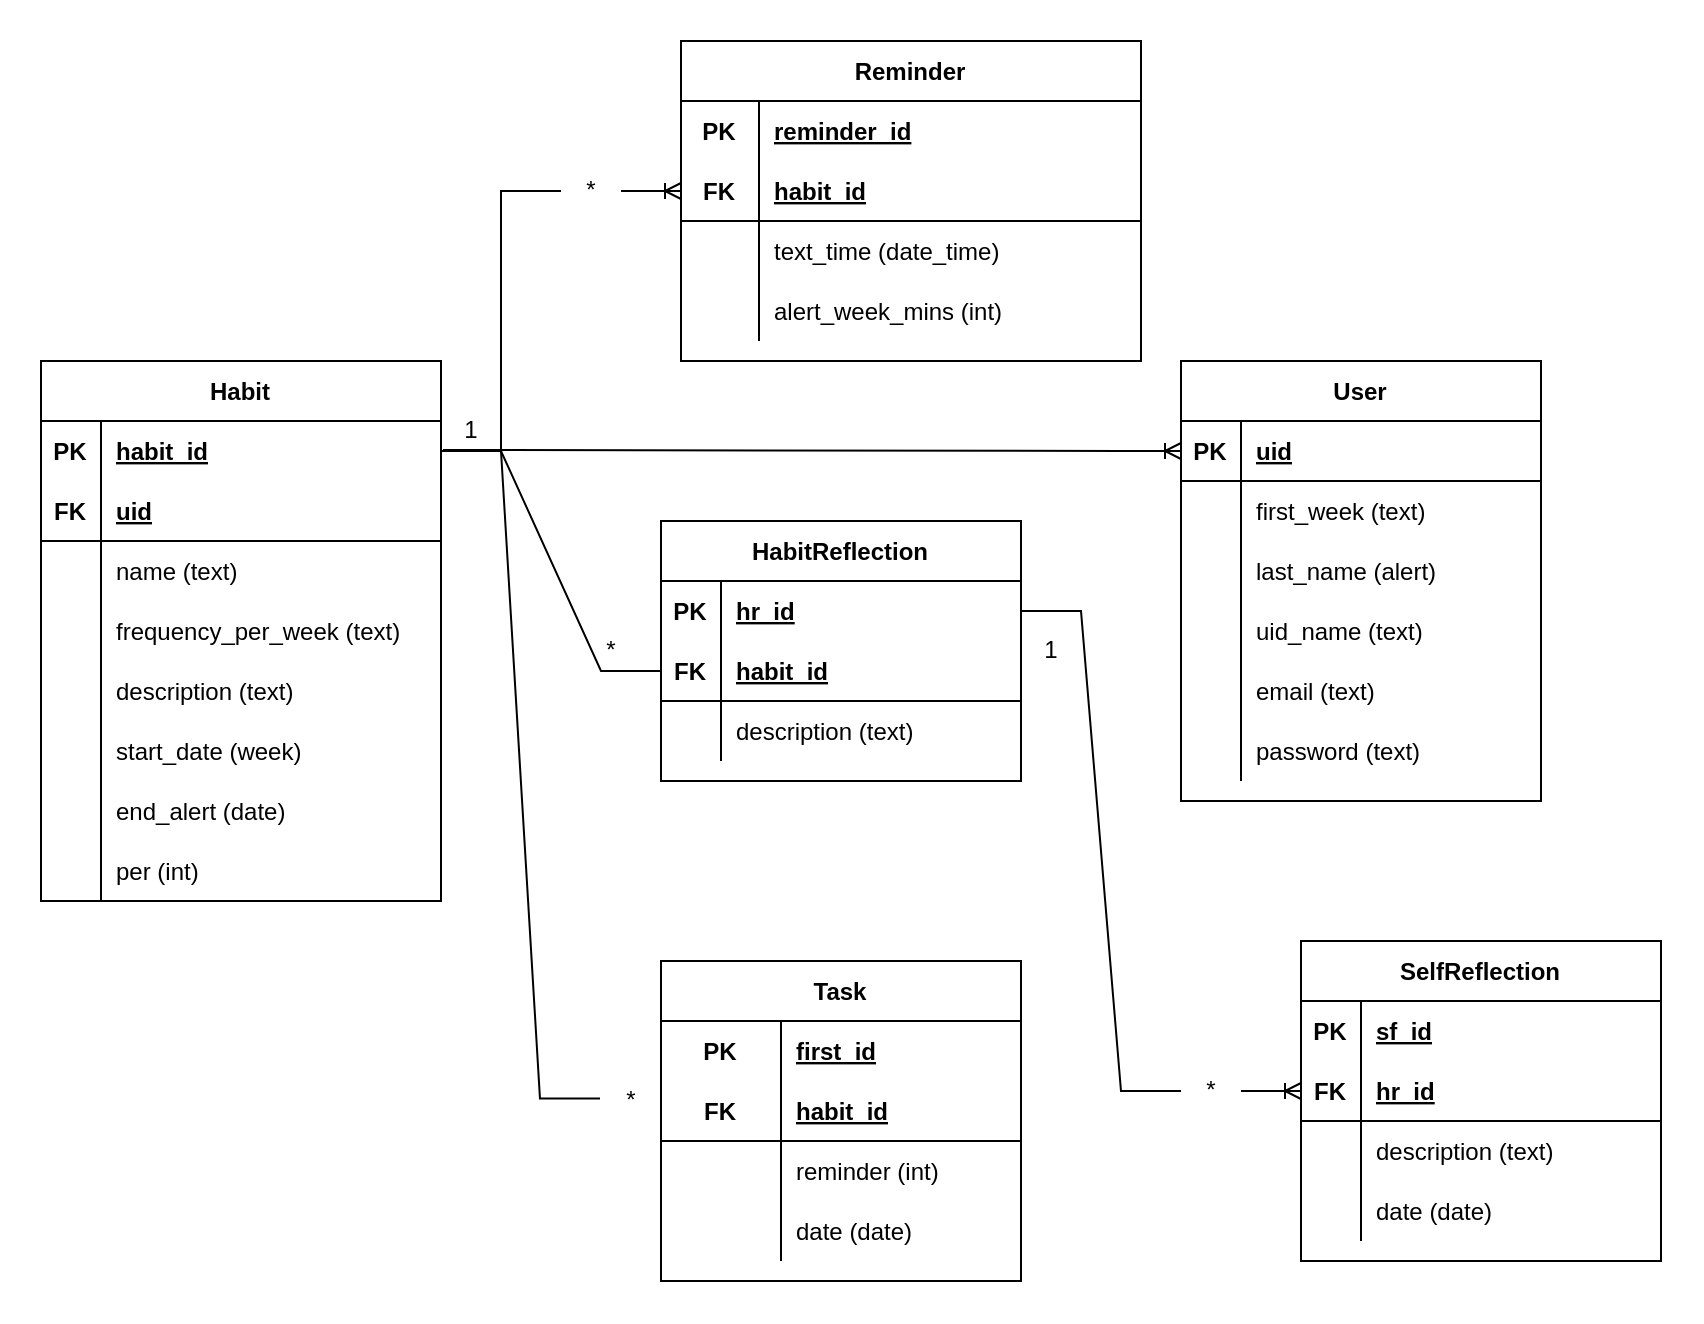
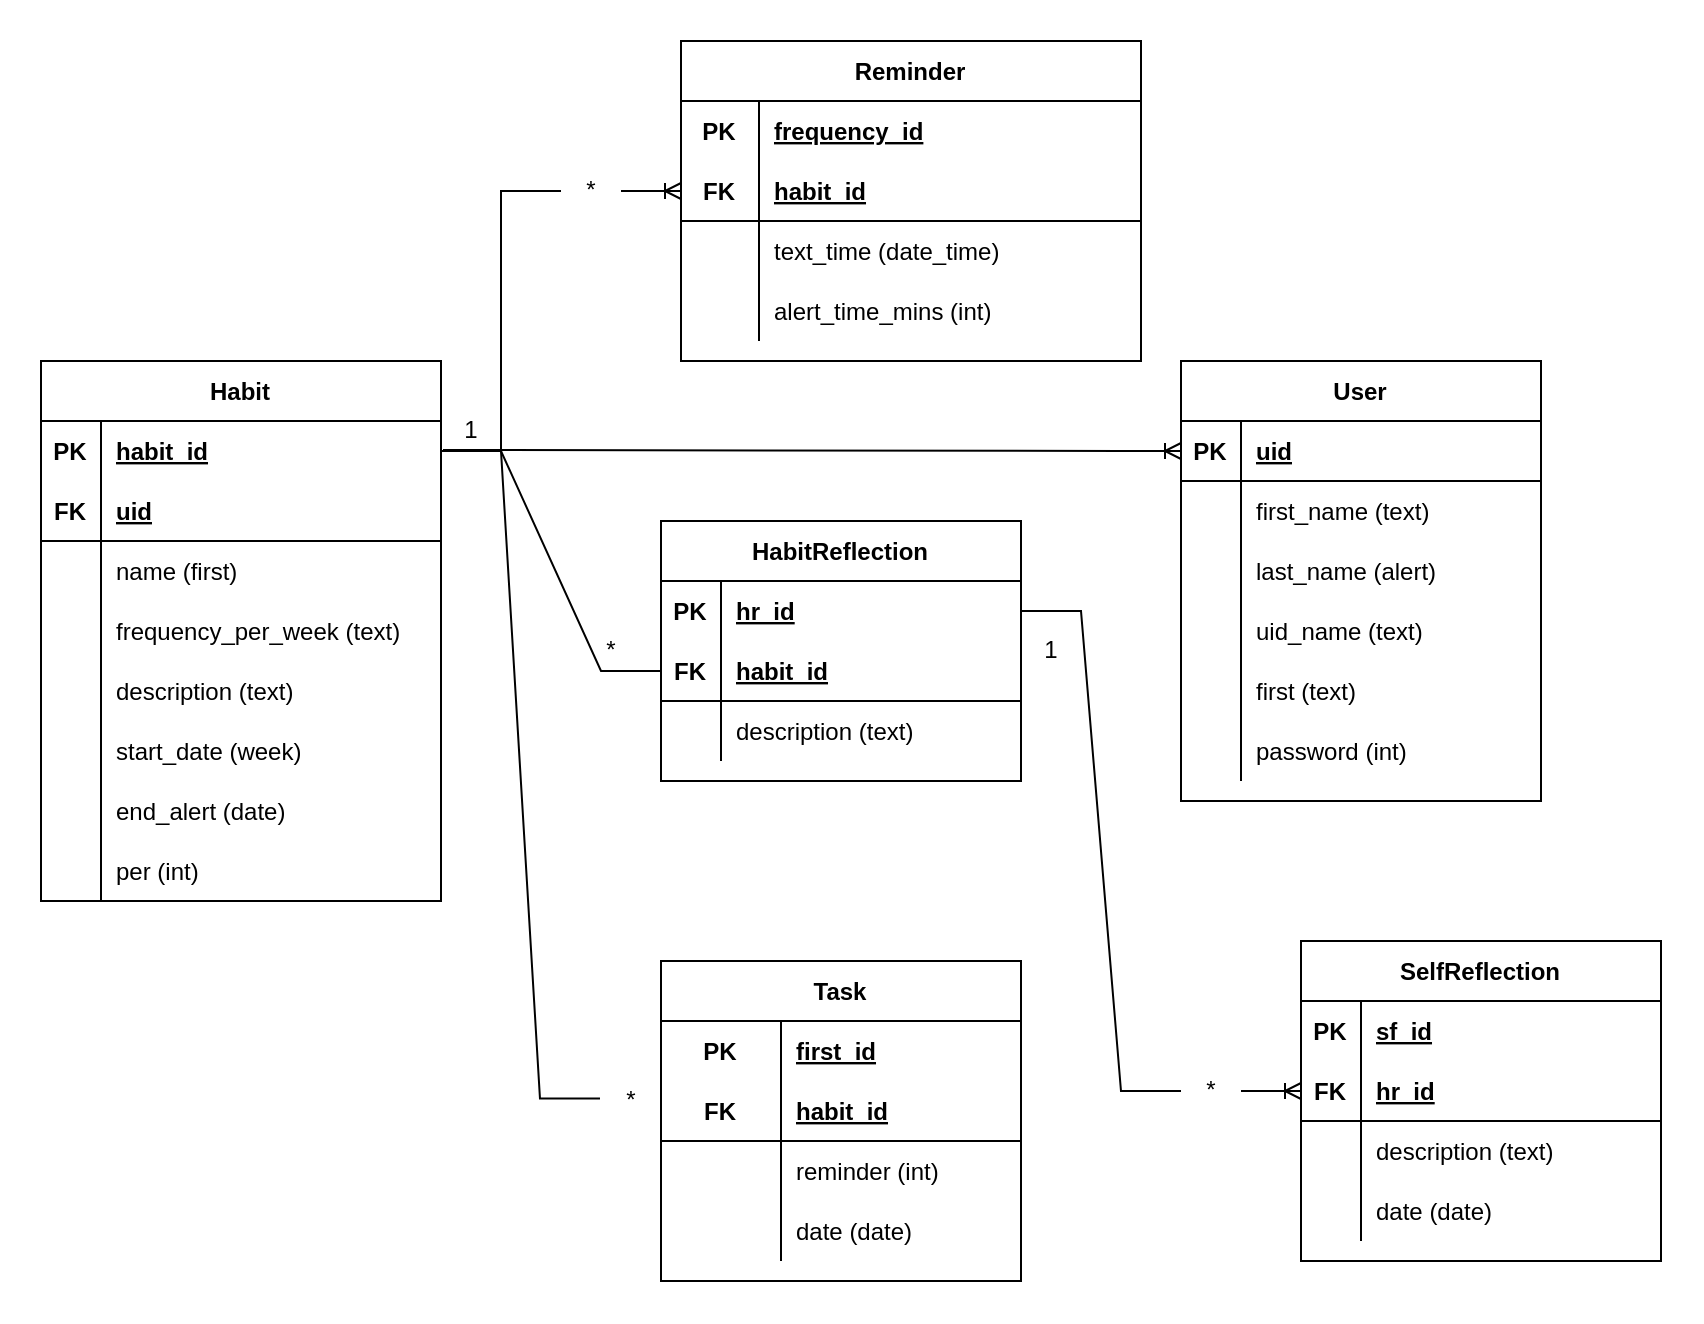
(842, 132) -> (852, 132)
(903, 312) -> (900, 312)
(1364, 512) -> (1364, 512)
(187, 572) -> (190, 572)
(1327, 692) -> (1330, 692)
(1354, 752) -> (1344, 752)
